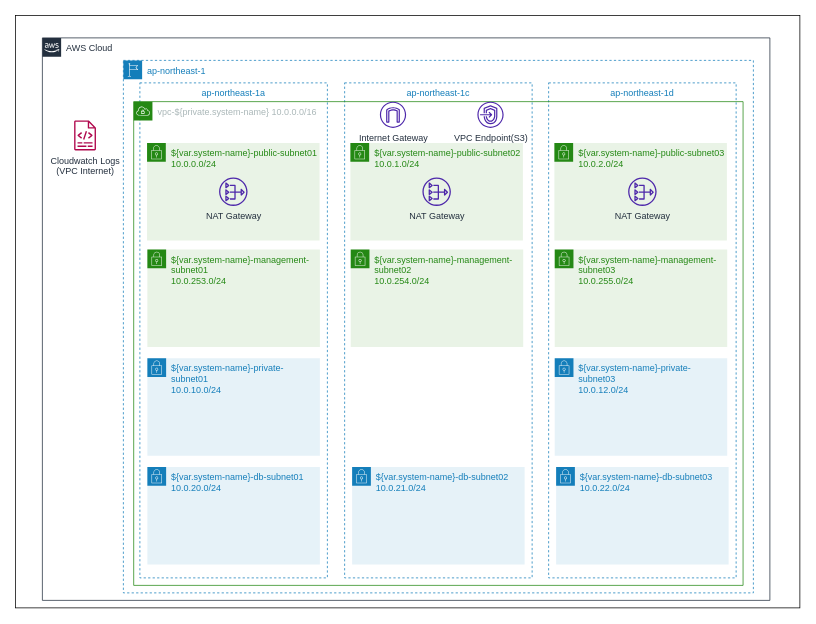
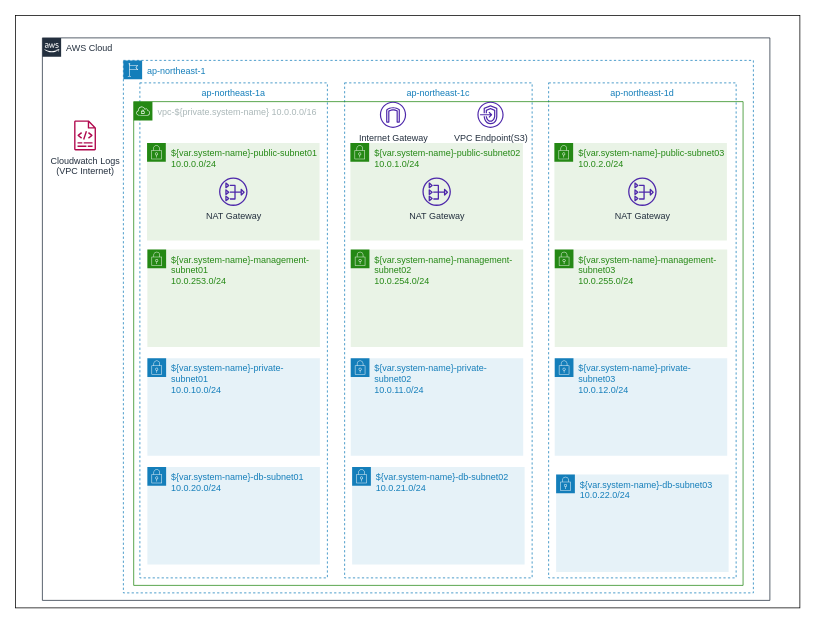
none -> (437, 407)
(642, 516) -> (642, 523)
